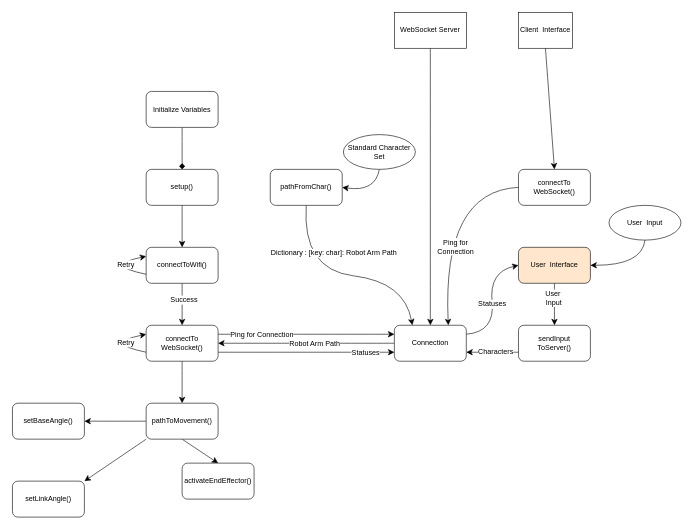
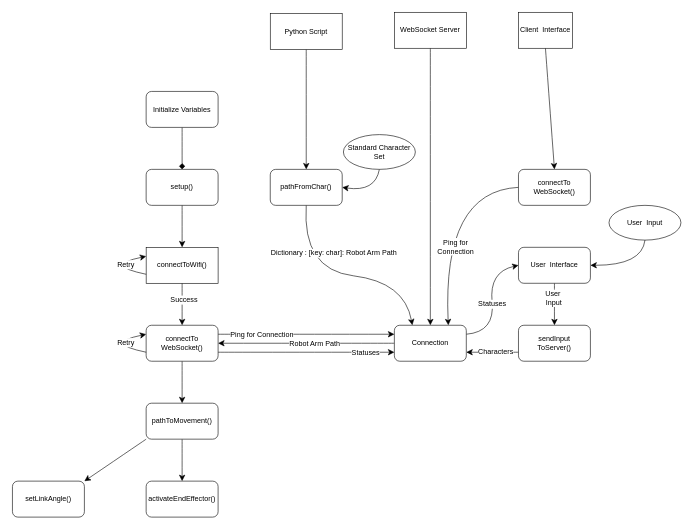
none -> (306, 32)
none -> (306, 163)
(182, 266) -> (182, 266)
(555, 266) -> (555, 266)
(48, 422) -> none
(91, 422) -> none
(218, 482) -> (182, 500)
